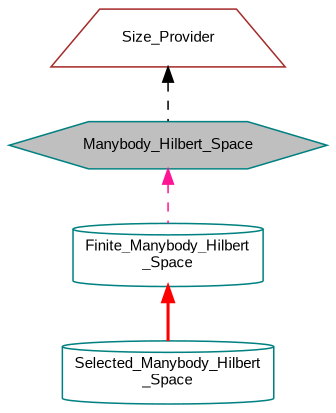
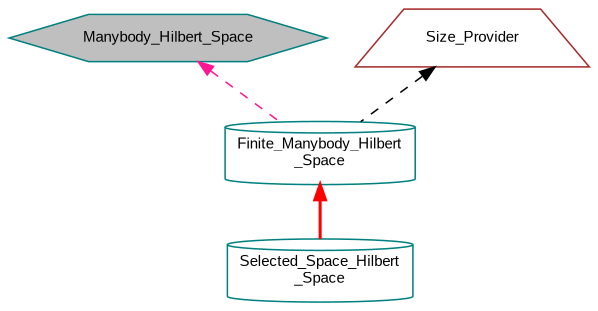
(168, 102) -> (392, 99)
(168, 372) -> (320, 271)
